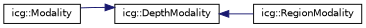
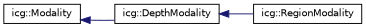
(93, 8) -> (103, 20)
